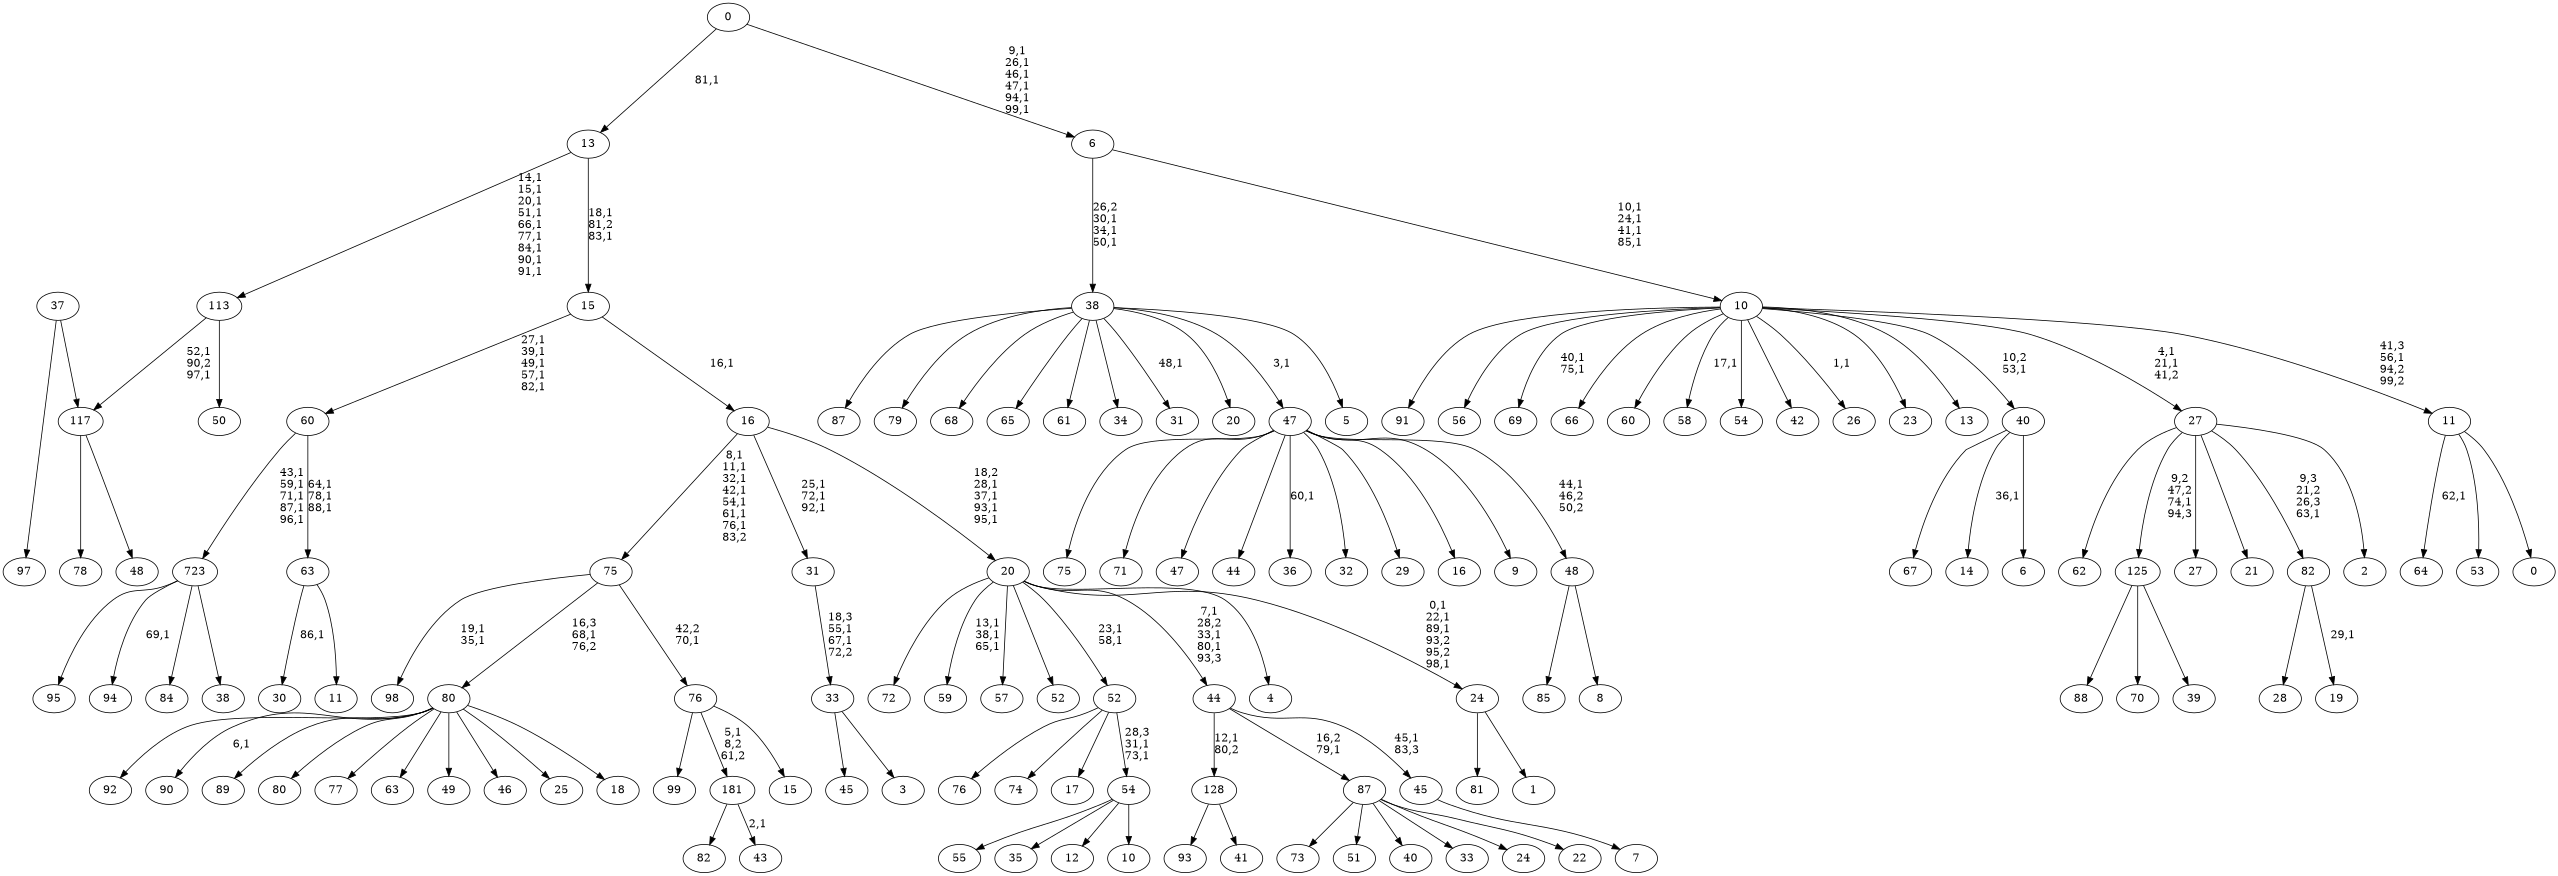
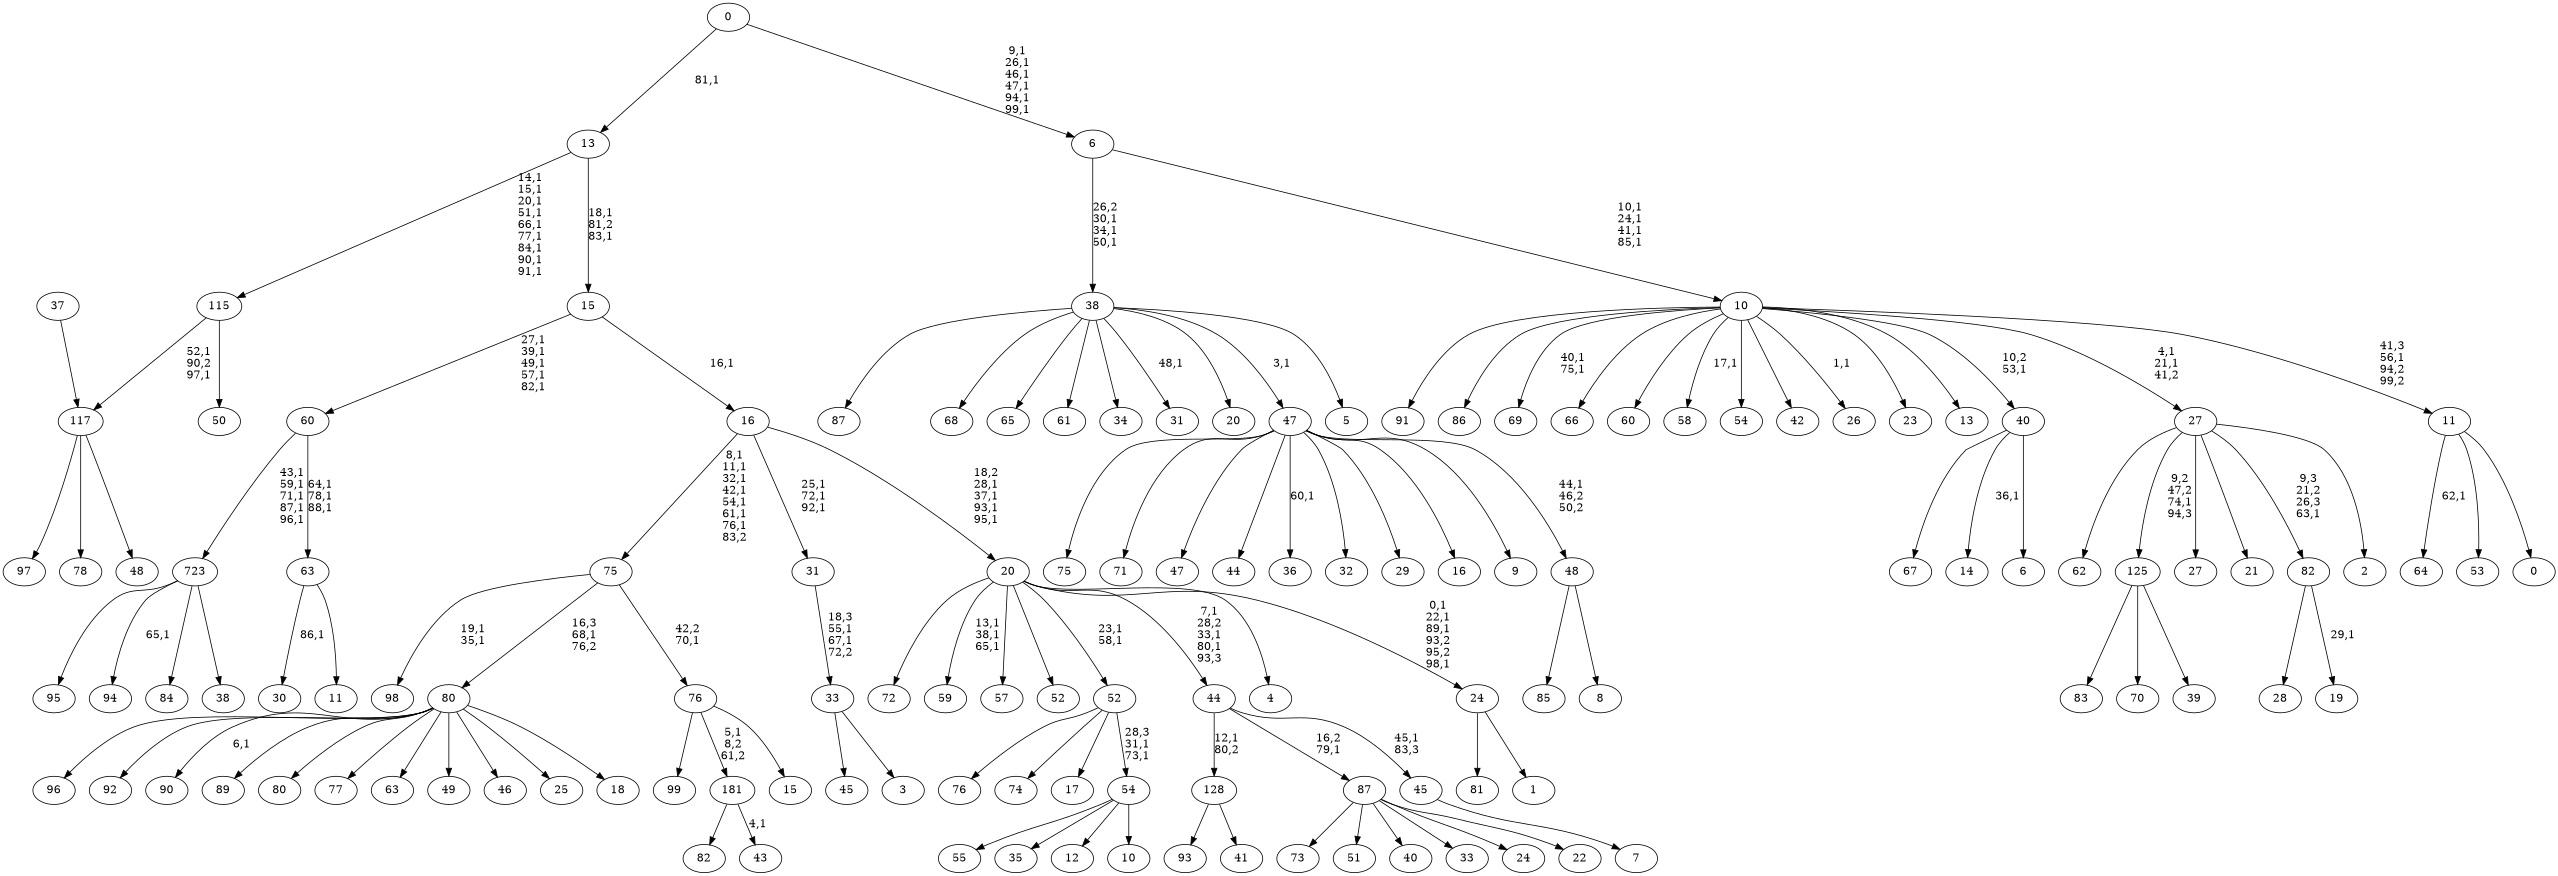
(219, 306) -> (219, 306)
(895, 421) -> none
(1459, 421) -> (1459, 421)
(42, 435) -> (60, 495)
(158, 635) -> (158, 635)
(2081, 699) -> (2081, 699)
none -> (54, 790)
(758, 824) -> (758, 824)
